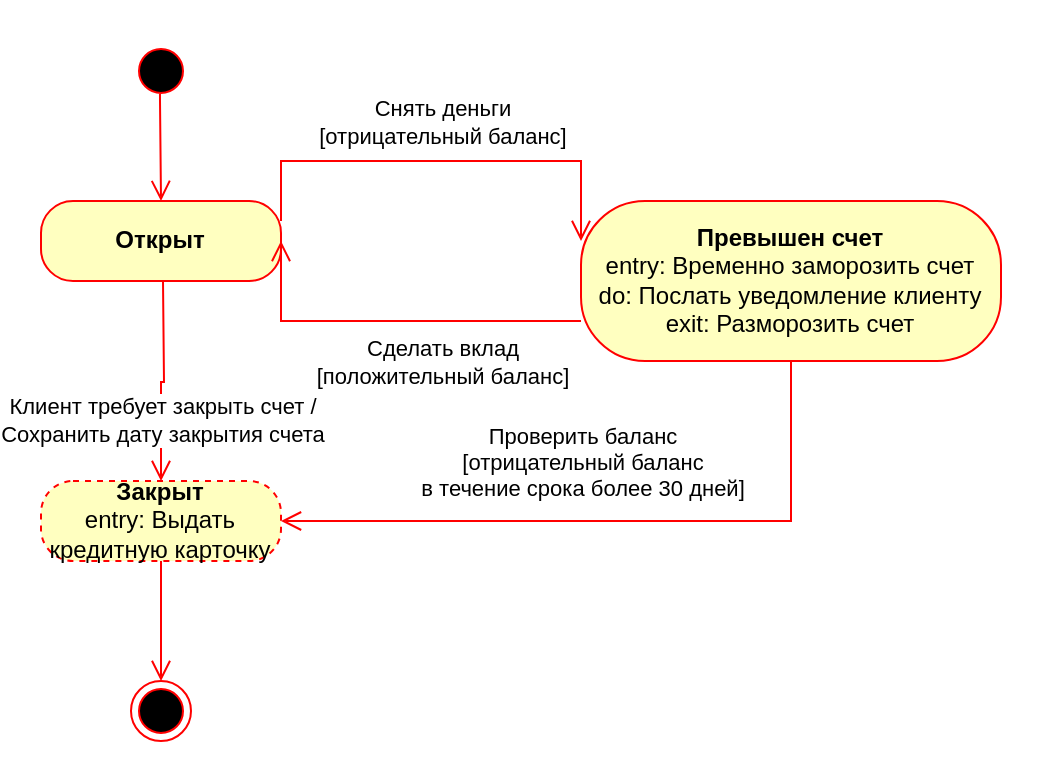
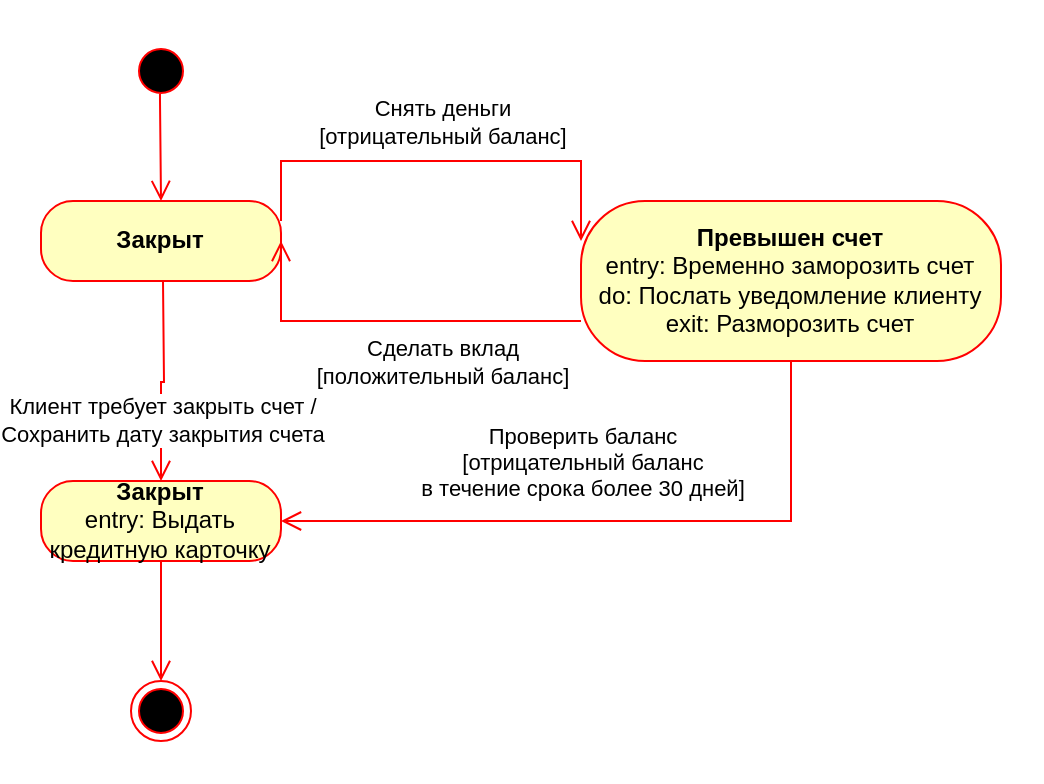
(161, 241) -> (161, 241)
(161, 521) -> (161, 521)
